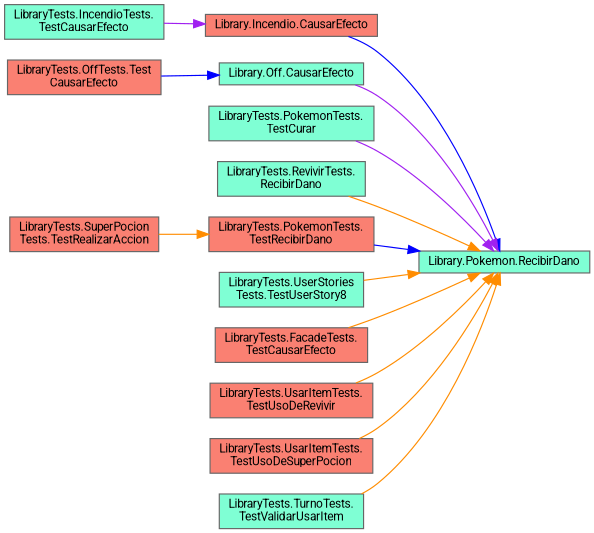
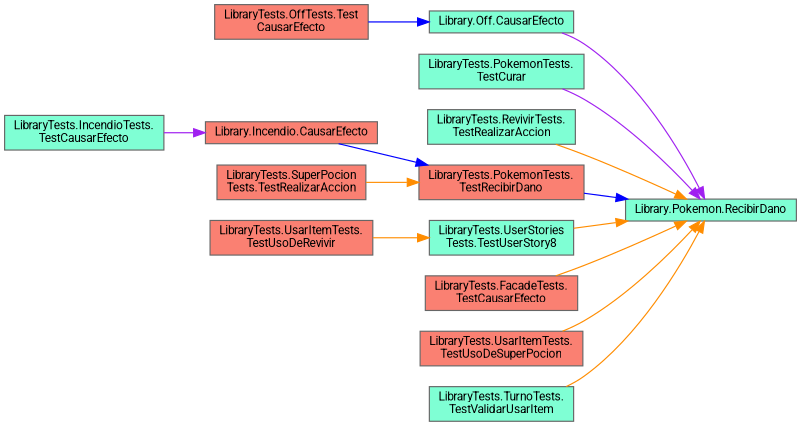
(440, 124) -> (377, 153)
(291, 179) -> (501, 127)
(426, 339) -> (395, 238)
